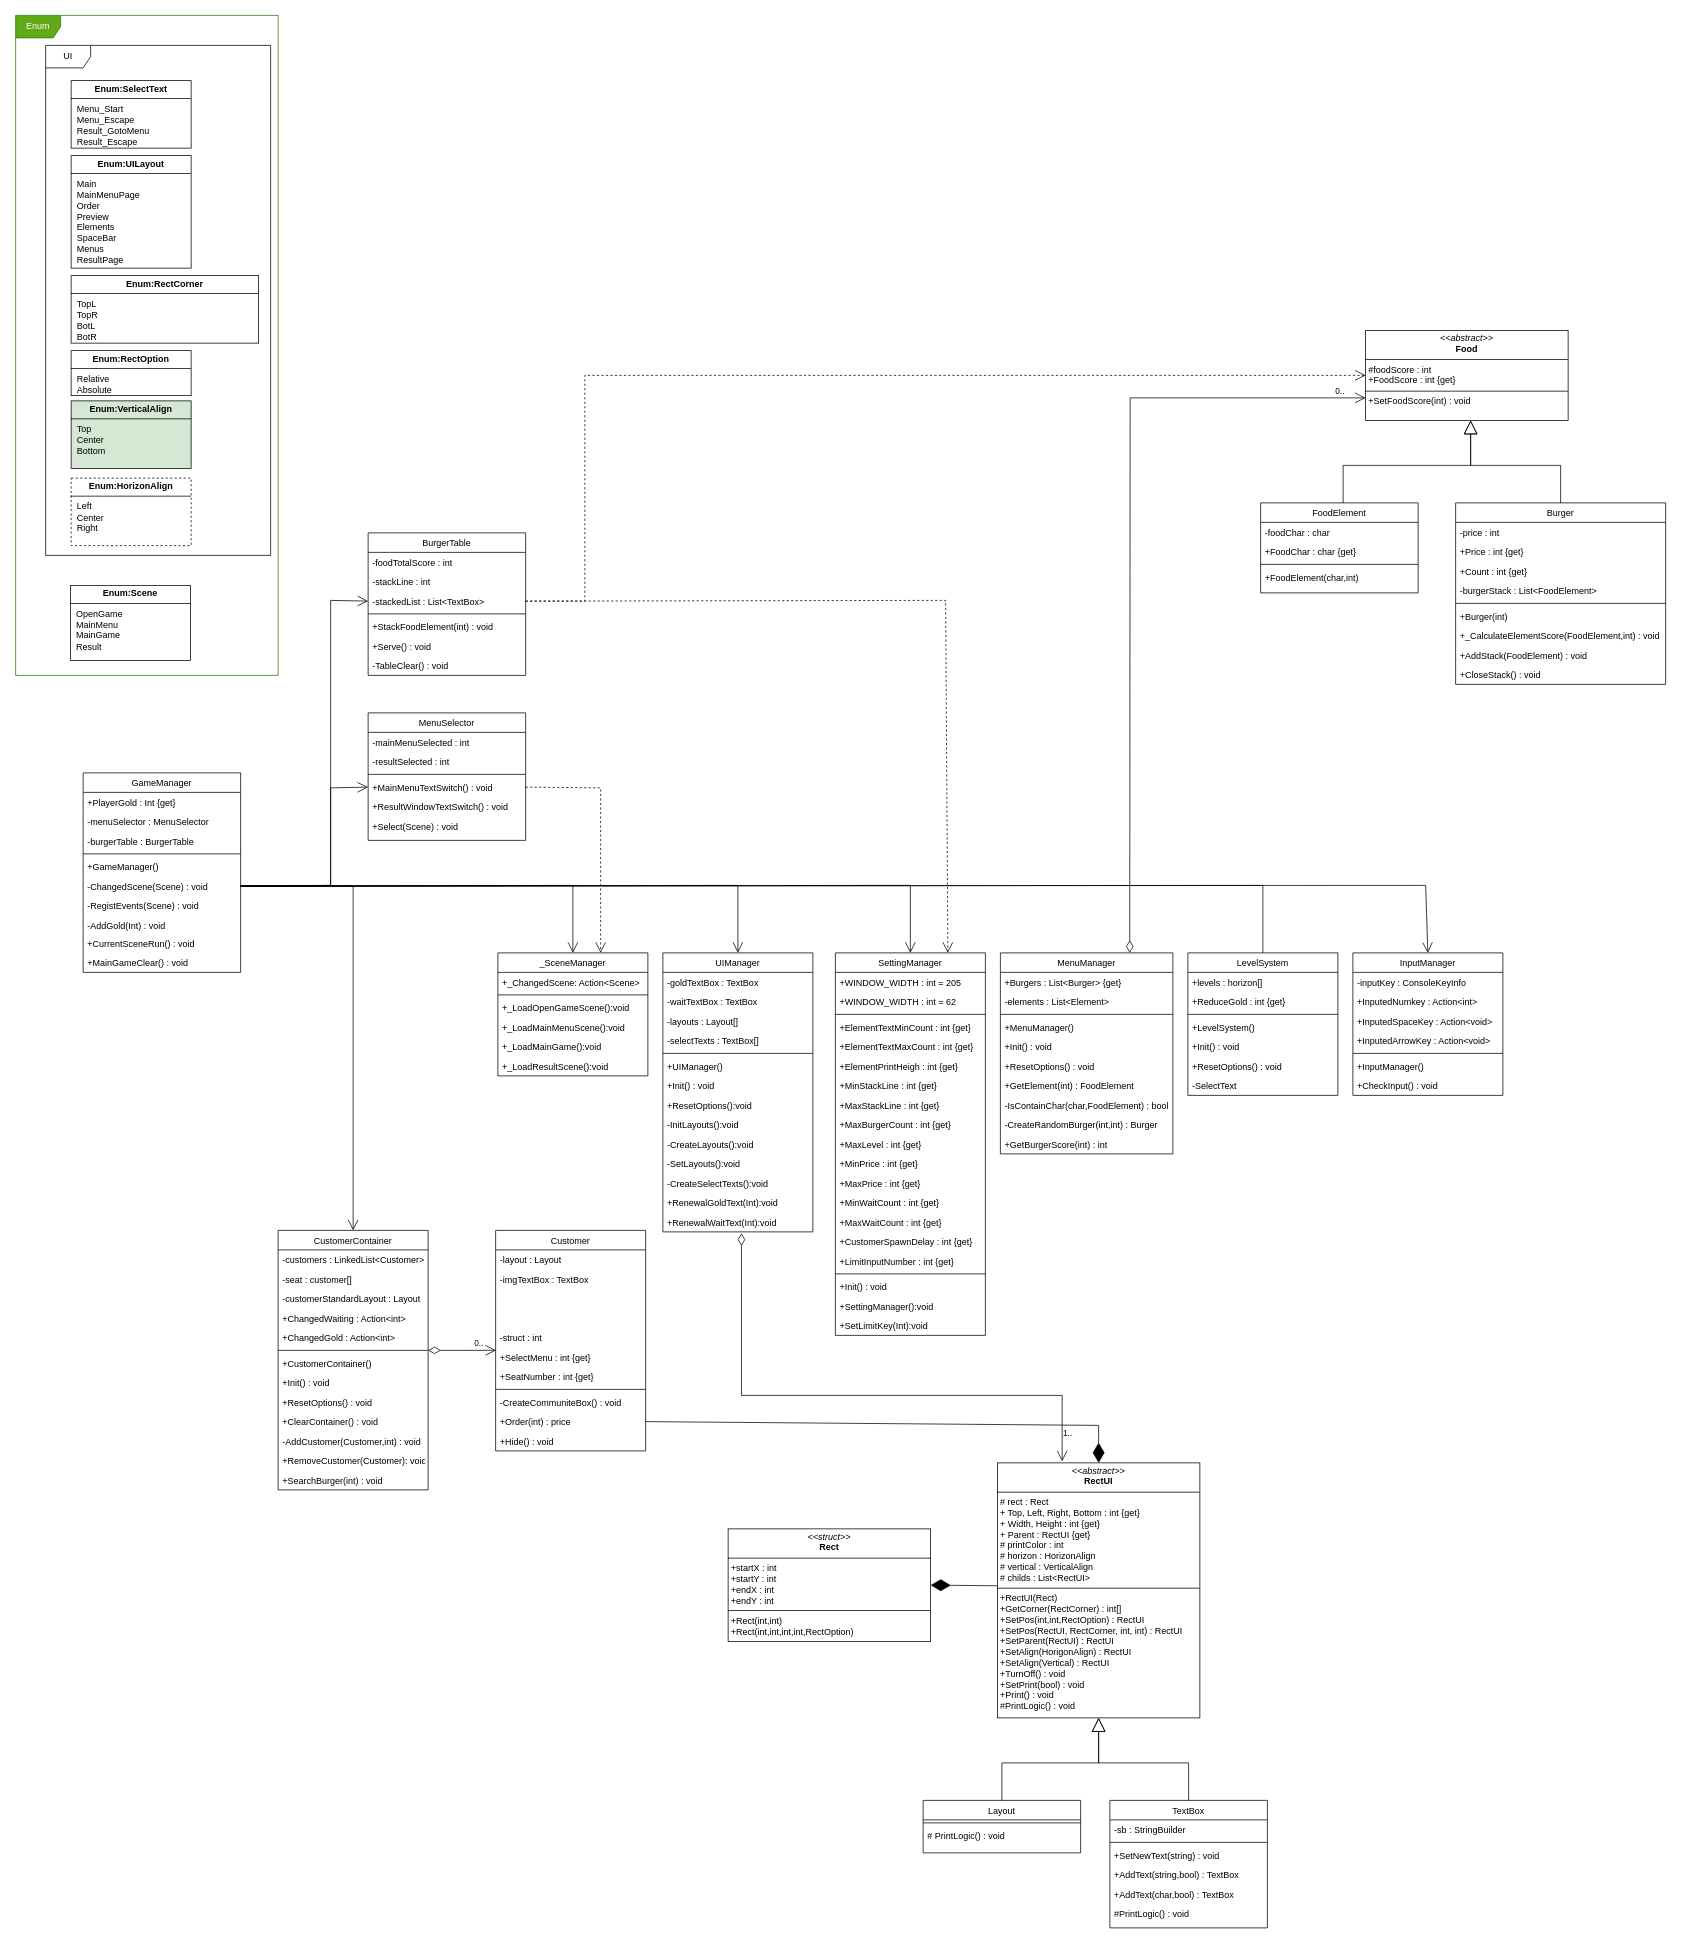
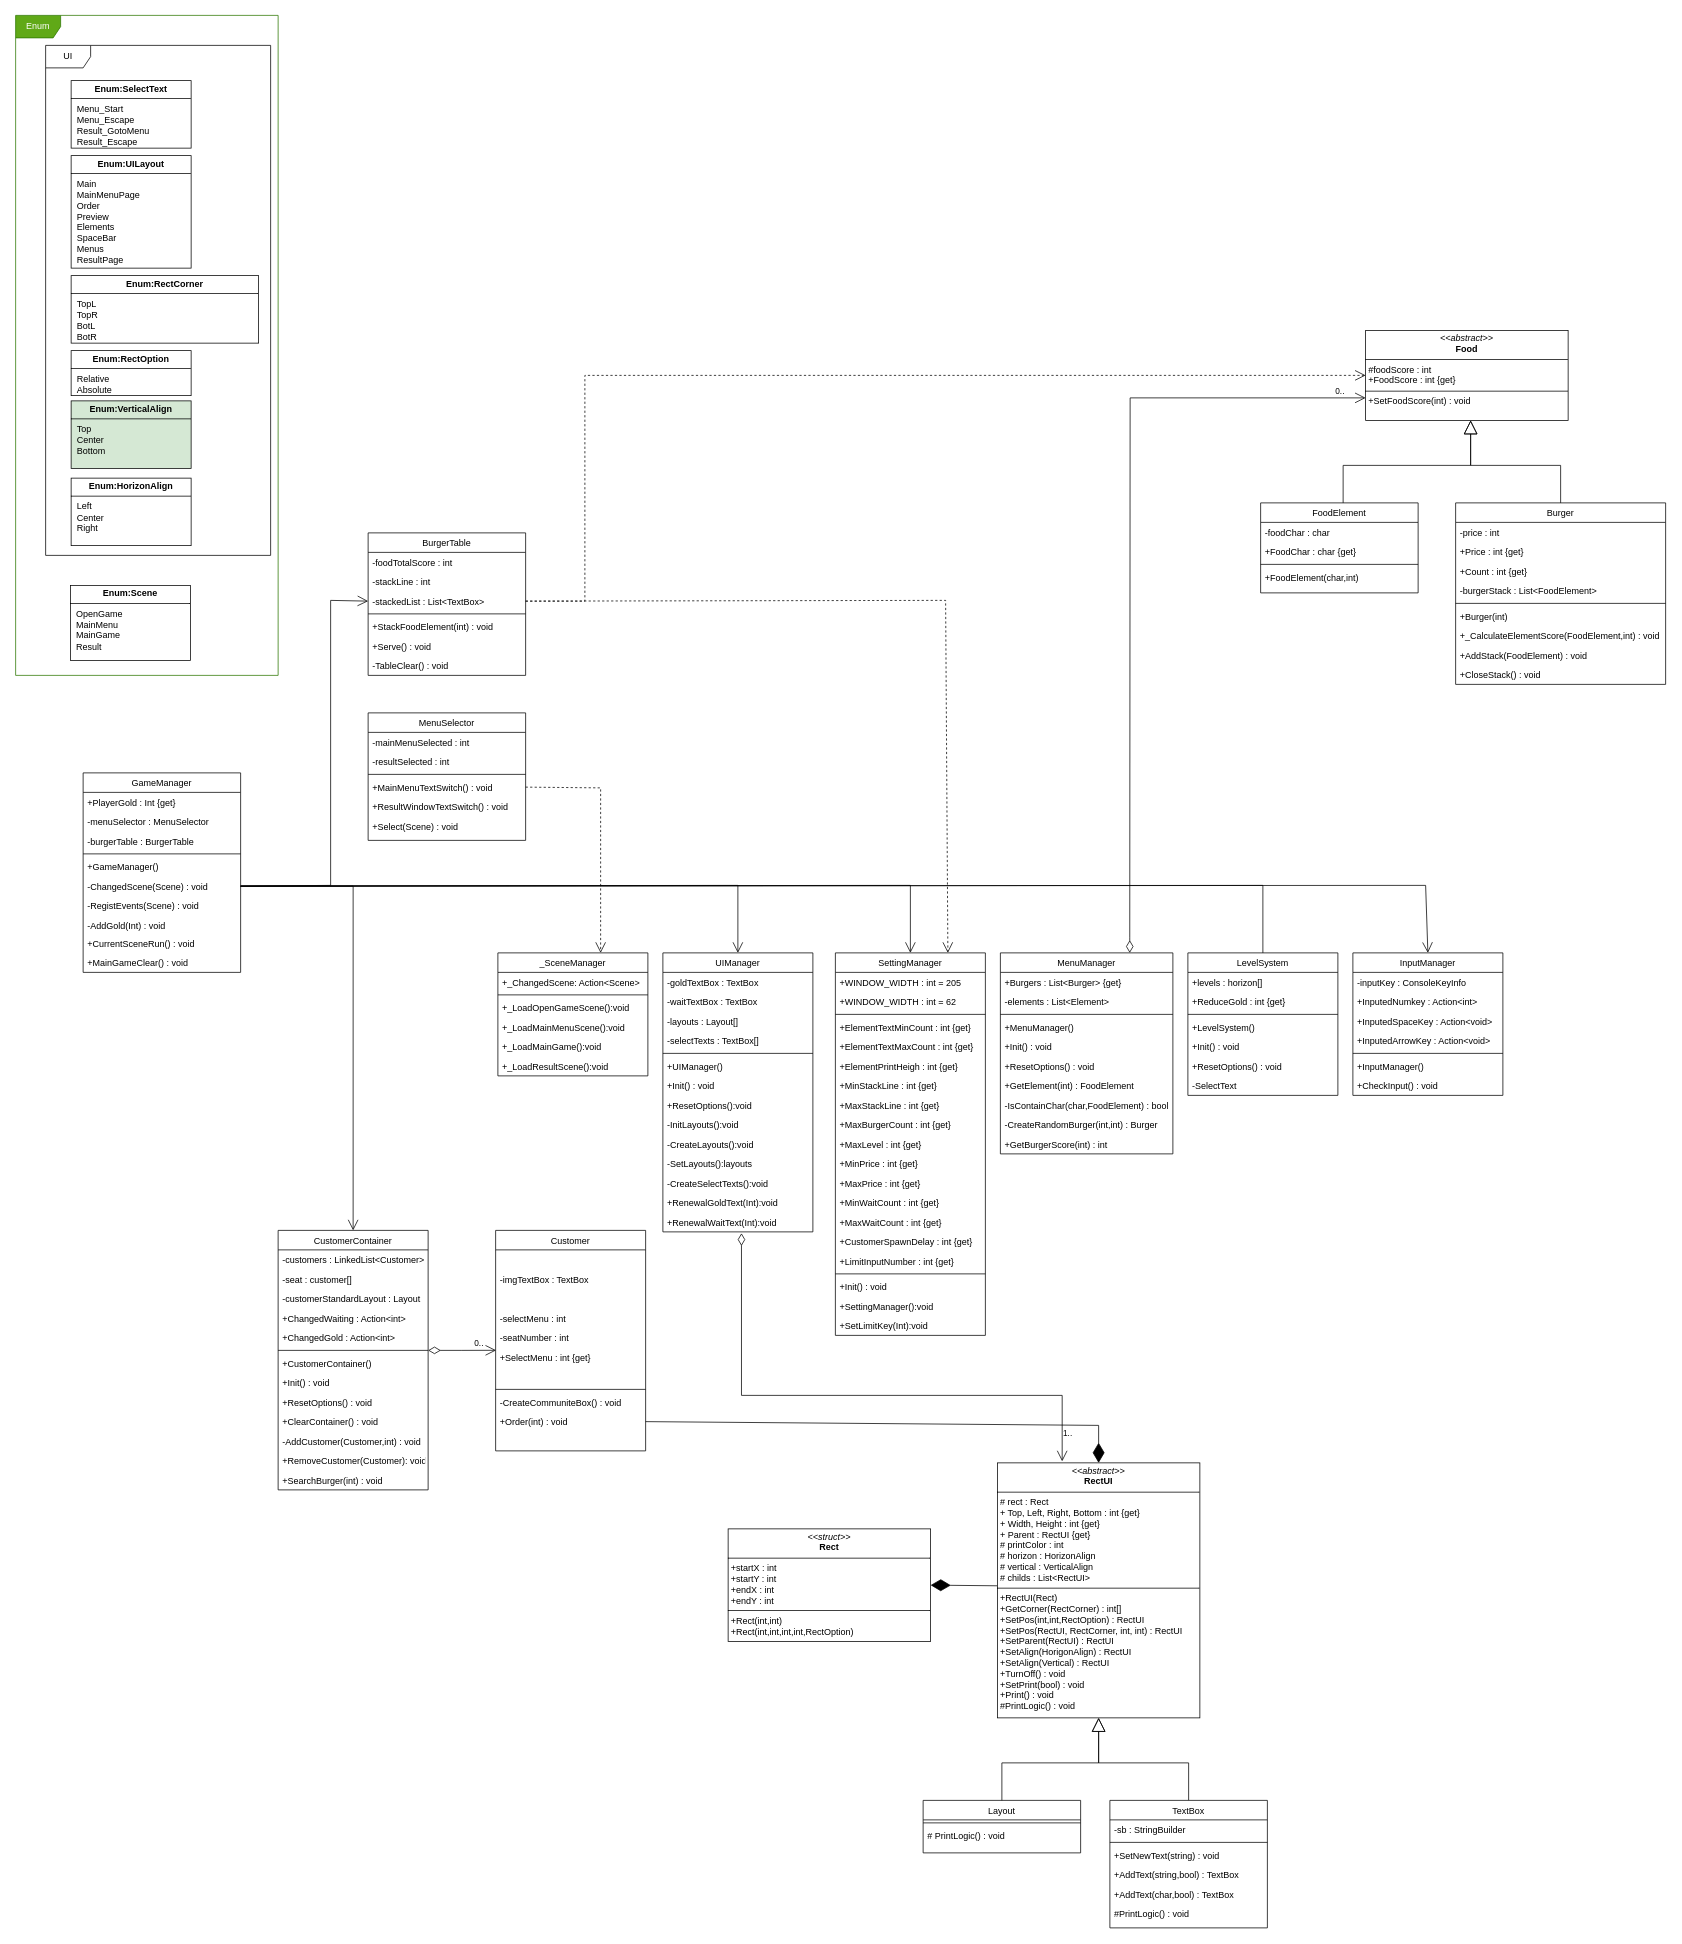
(131, 512) -> (131, 512)
(349, 788) -> none
(573, 919) -> none
(710, 1164) -> (717, 1164)
(570, 1260) -> none
none -> (570, 1318)
(528, 1338) -> (538, 1338)
(570, 1377) -> none
(542, 1422) -> (539, 1422)
(570, 1441) -> none
